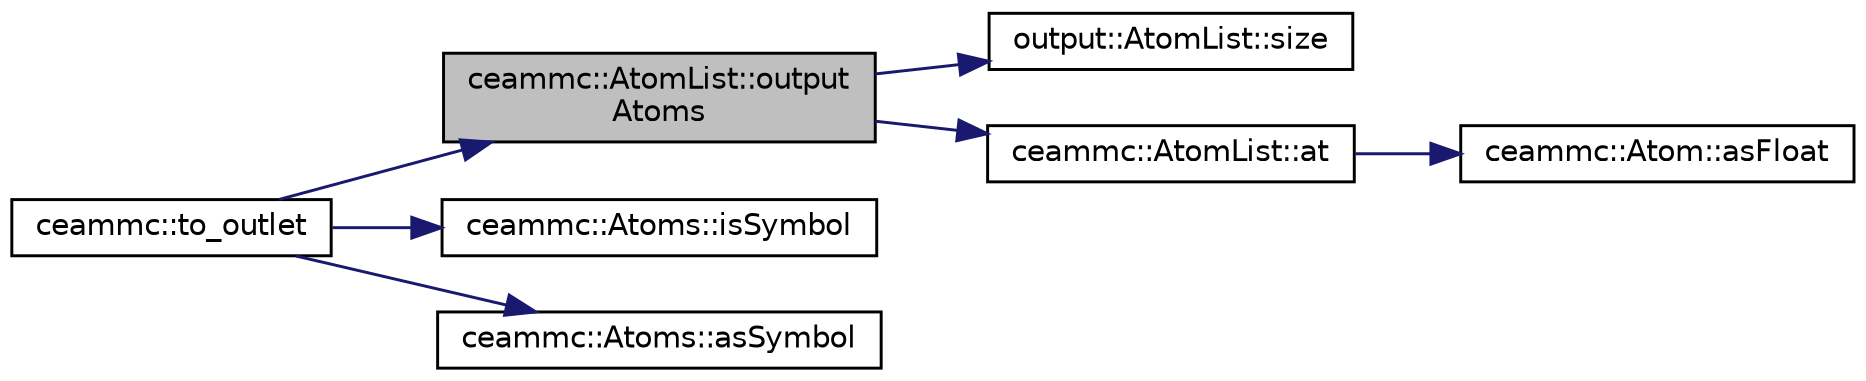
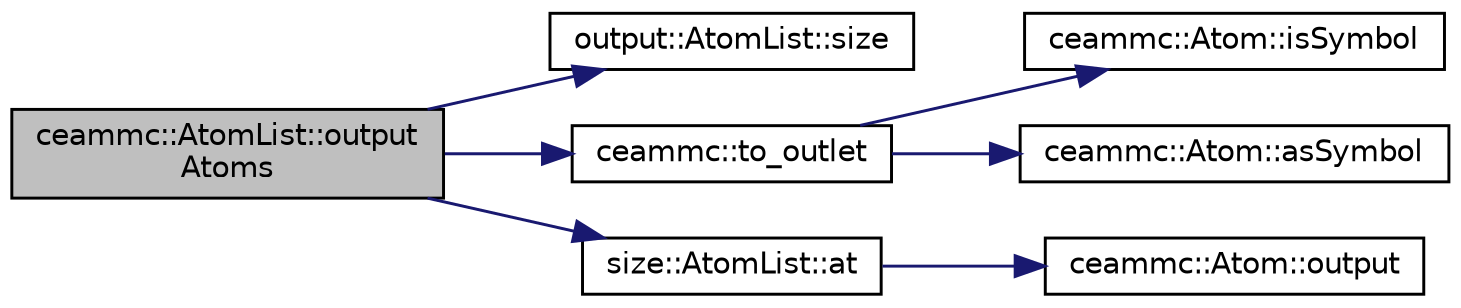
(1171, 154) -> (732, 266)
(1657, 154) -> (1235, 266)
(371, 175) -> (493, 154)
(659, 228) -> (1235, 41)
(659, 340) -> (1235, 154)
